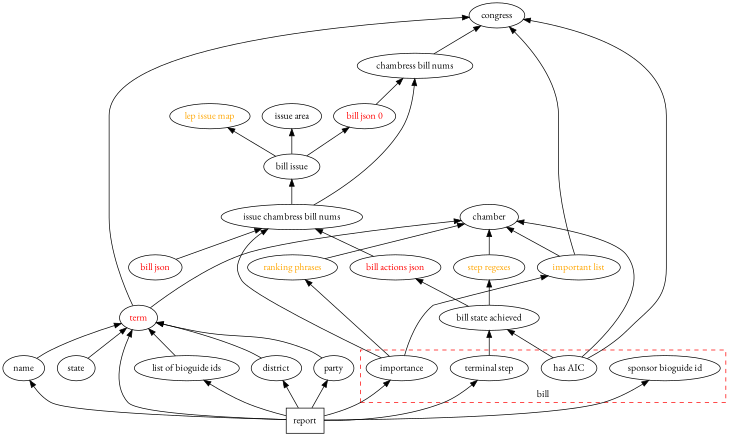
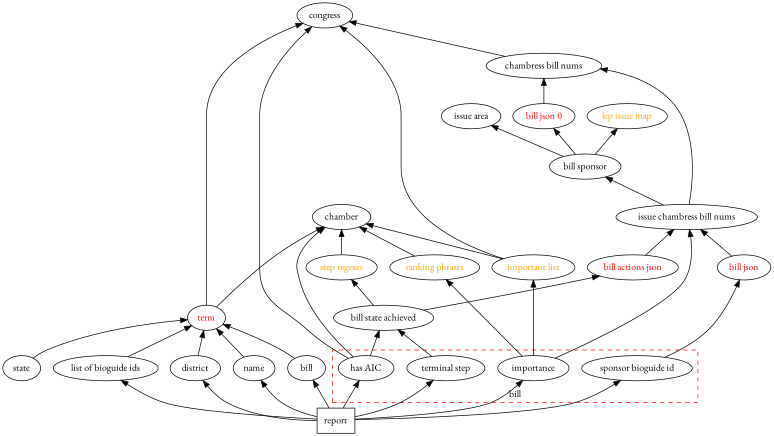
(292, 167) -> (585, 167)
none -> (708, 330)
(334, 368) -> (307, 368)
(149, 409) -> (349, 397)
